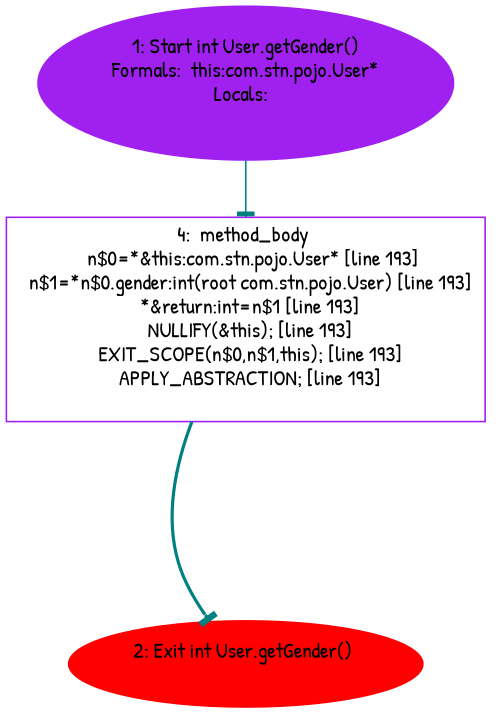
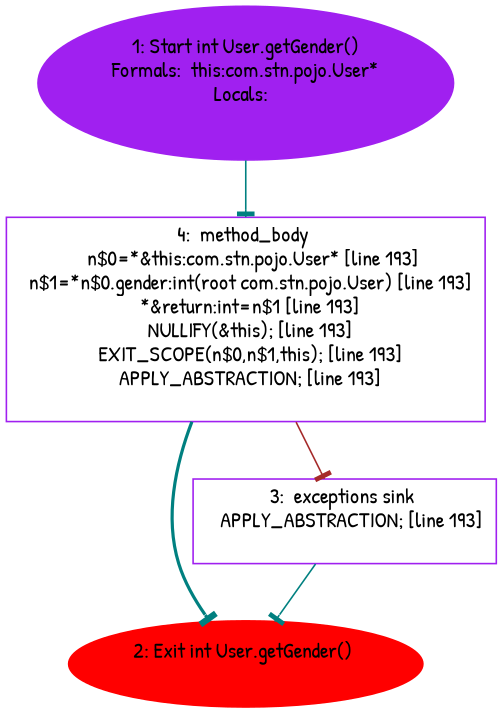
none -> (345, 521)
